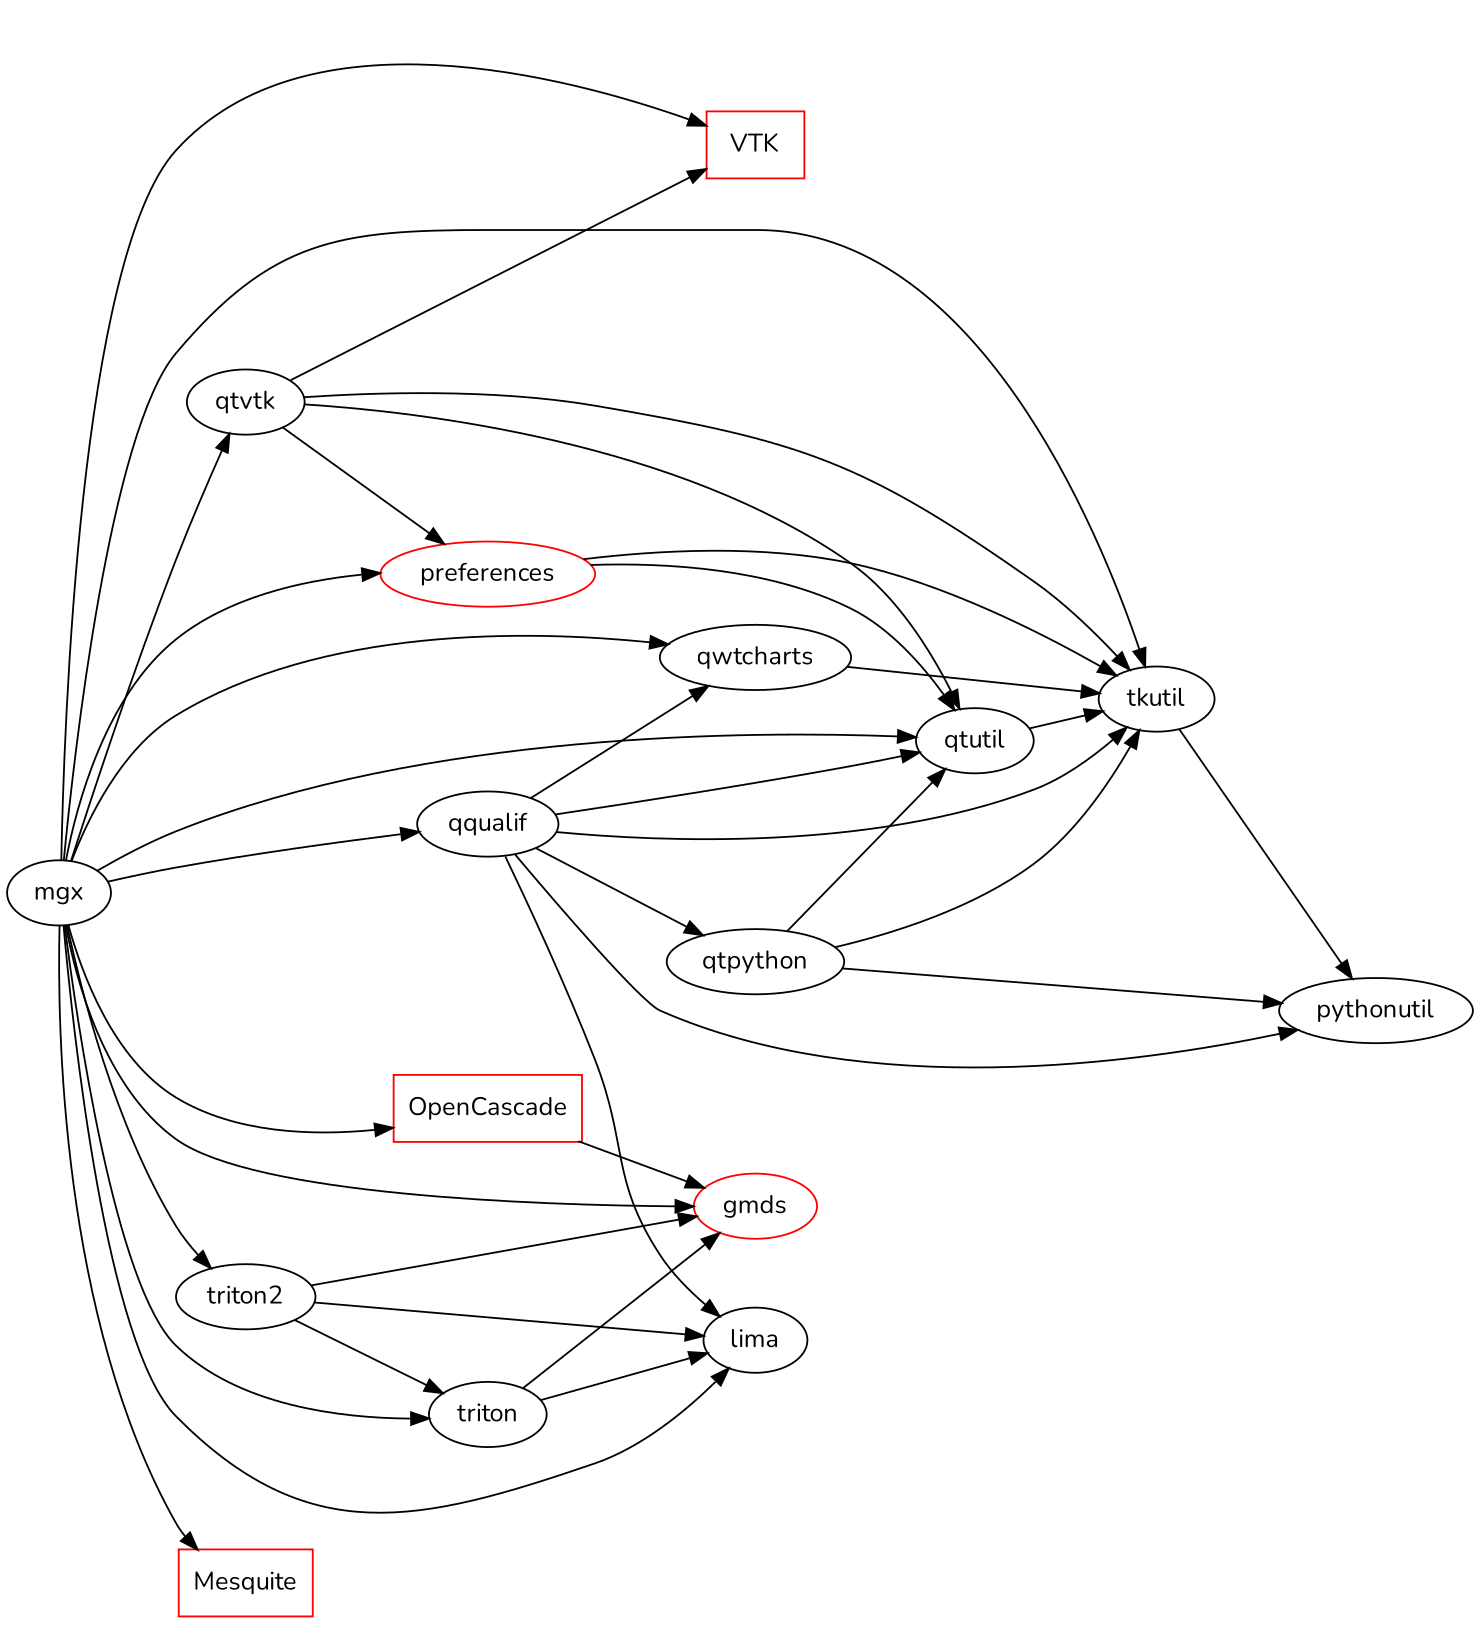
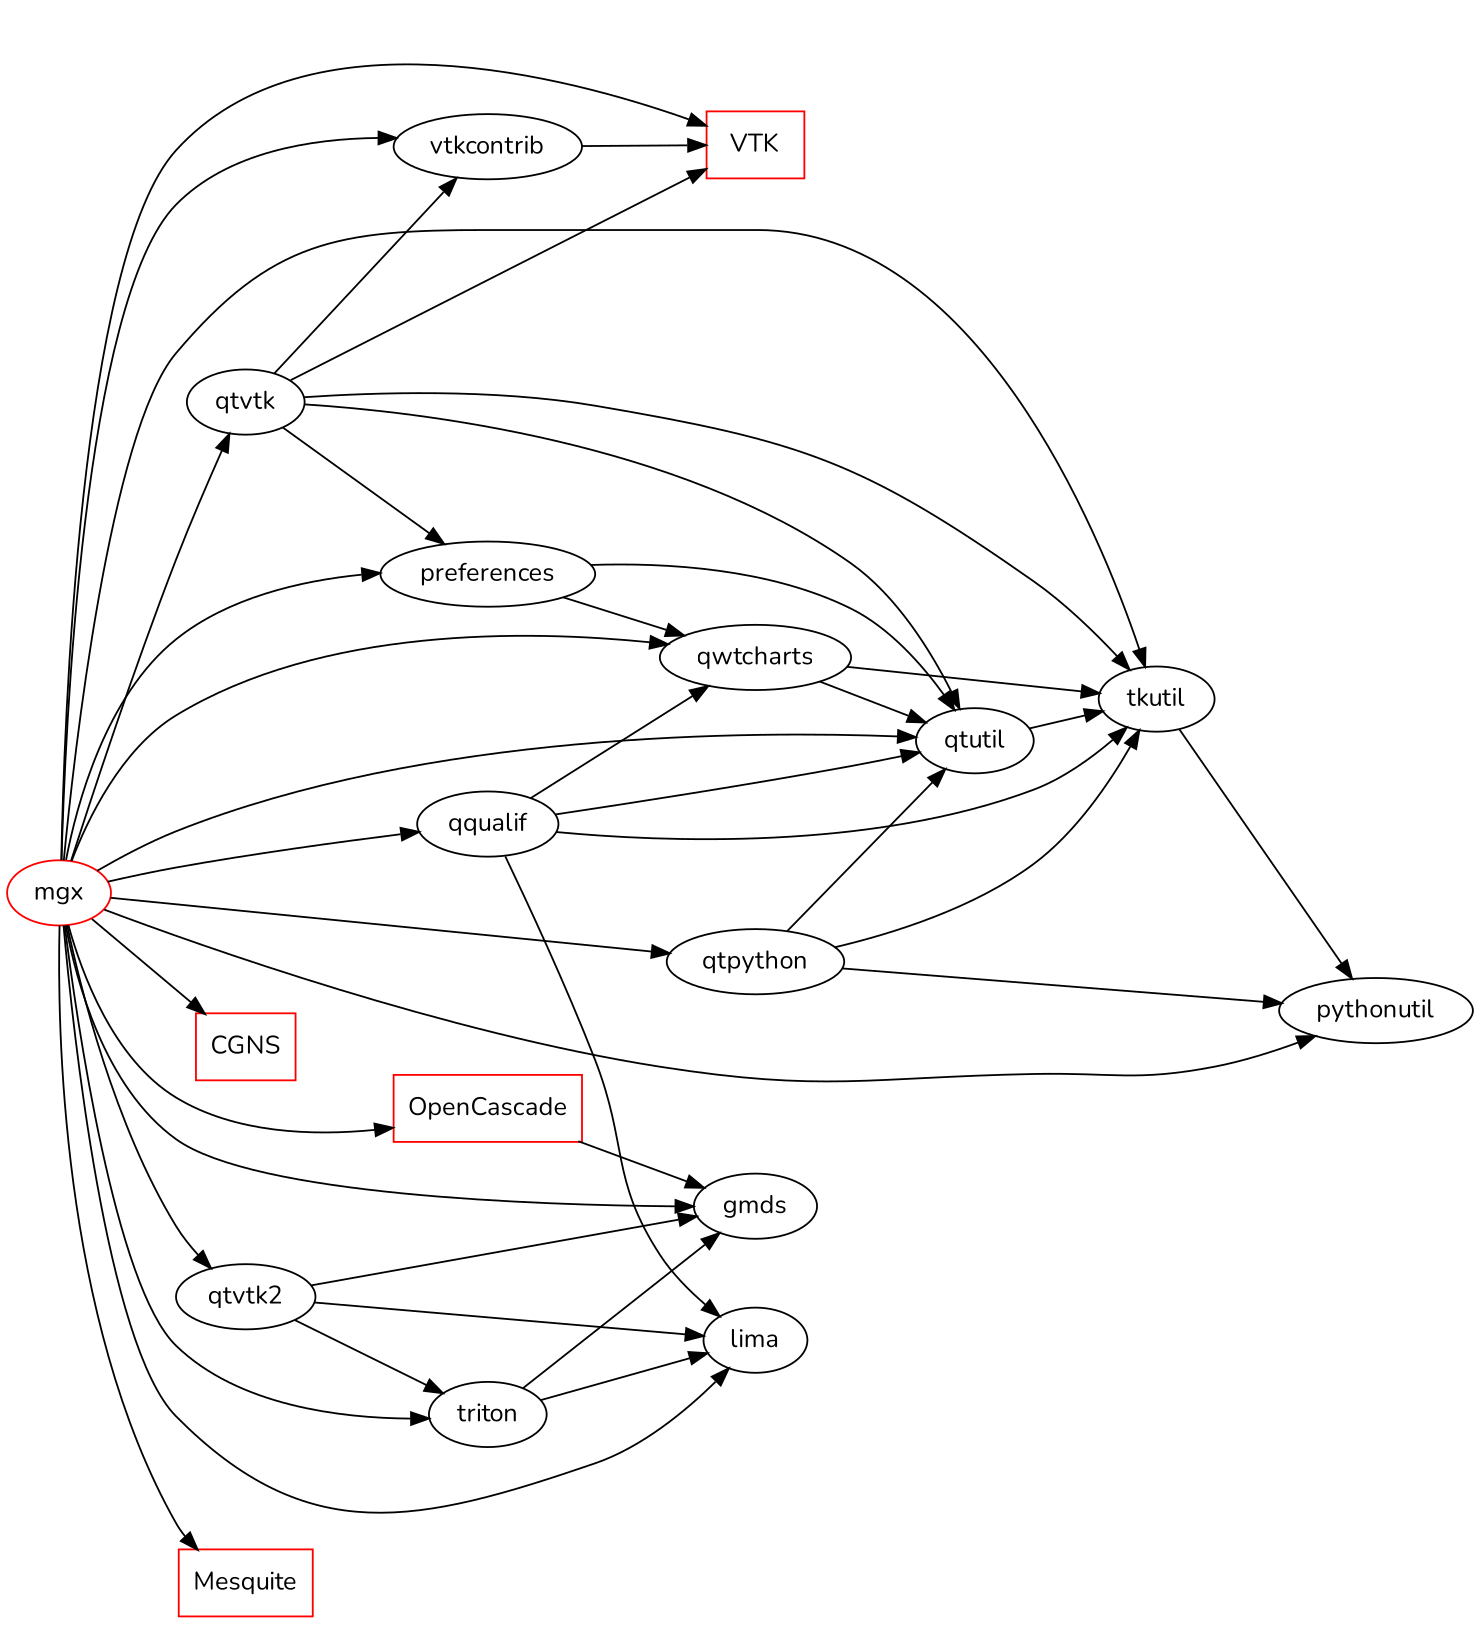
none -> (488, 147)
(878, 570) -> (615, 614)
(488, 574) -> (488, 574)
none -> (864, 699)
(611, 888) -> (381, 925)
(59, 893) -> (59, 893)
none -> (246, 1047)
(861, 1061) -> (692, 1071)
(755, 1206) -> (755, 1206)
(246, 1297) -> (246, 1297)
